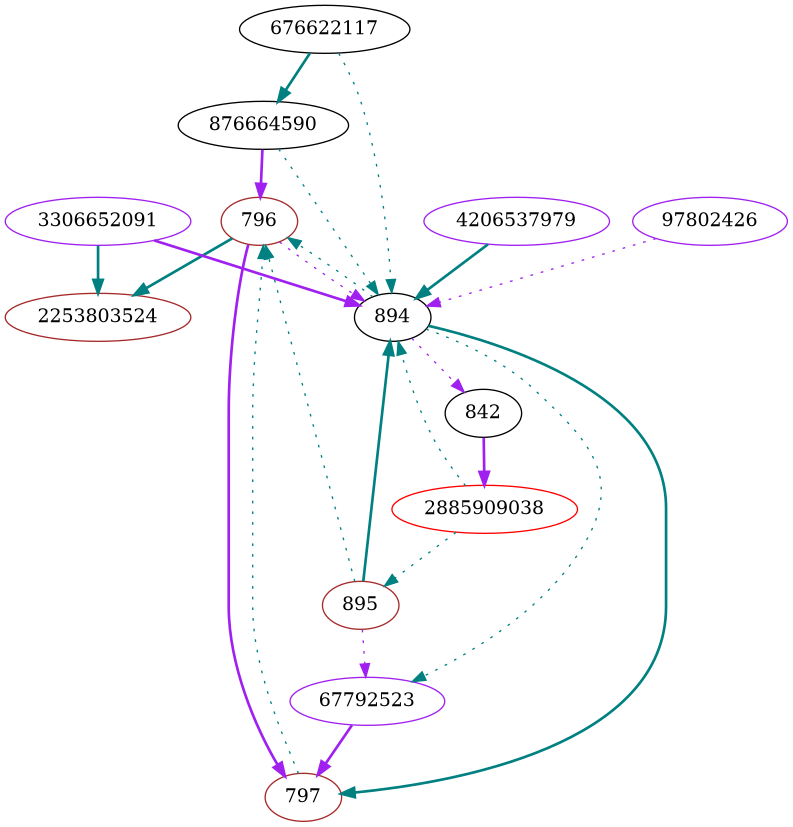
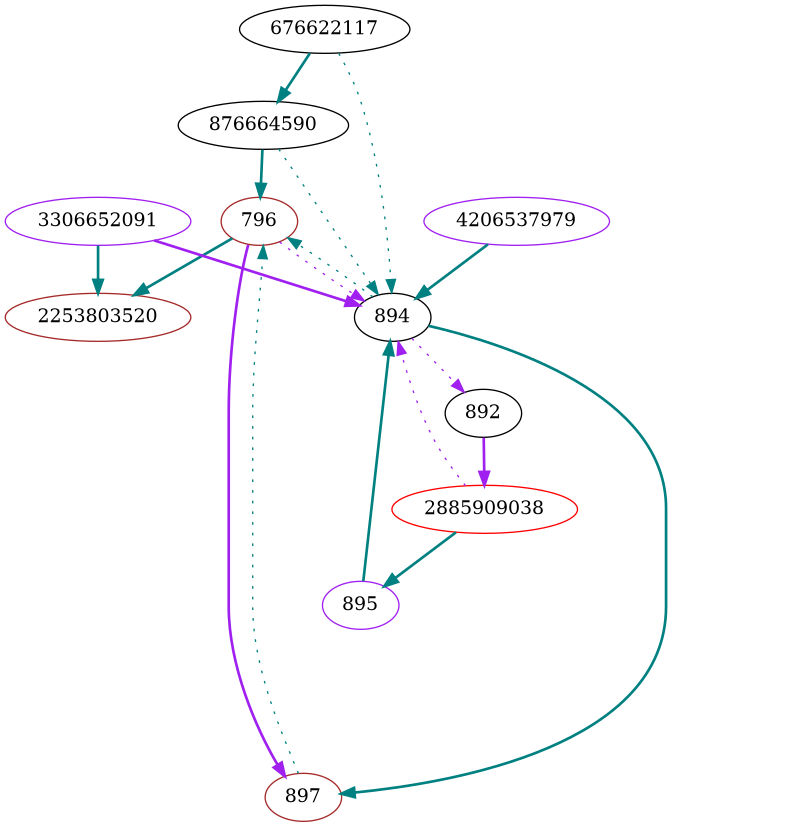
(262, 167) -> (262, 167)
(710, 221) -> none
(98, 317) -> (98, 317)
(483, 413) -> (483, 413)
(312, 420) -> none
(426, 424) -> (426, 424)
(425, 555) -> (425, 555)
(361, 605) -> (361, 605)
(367, 701) -> none
(303, 797) -> (303, 797)
